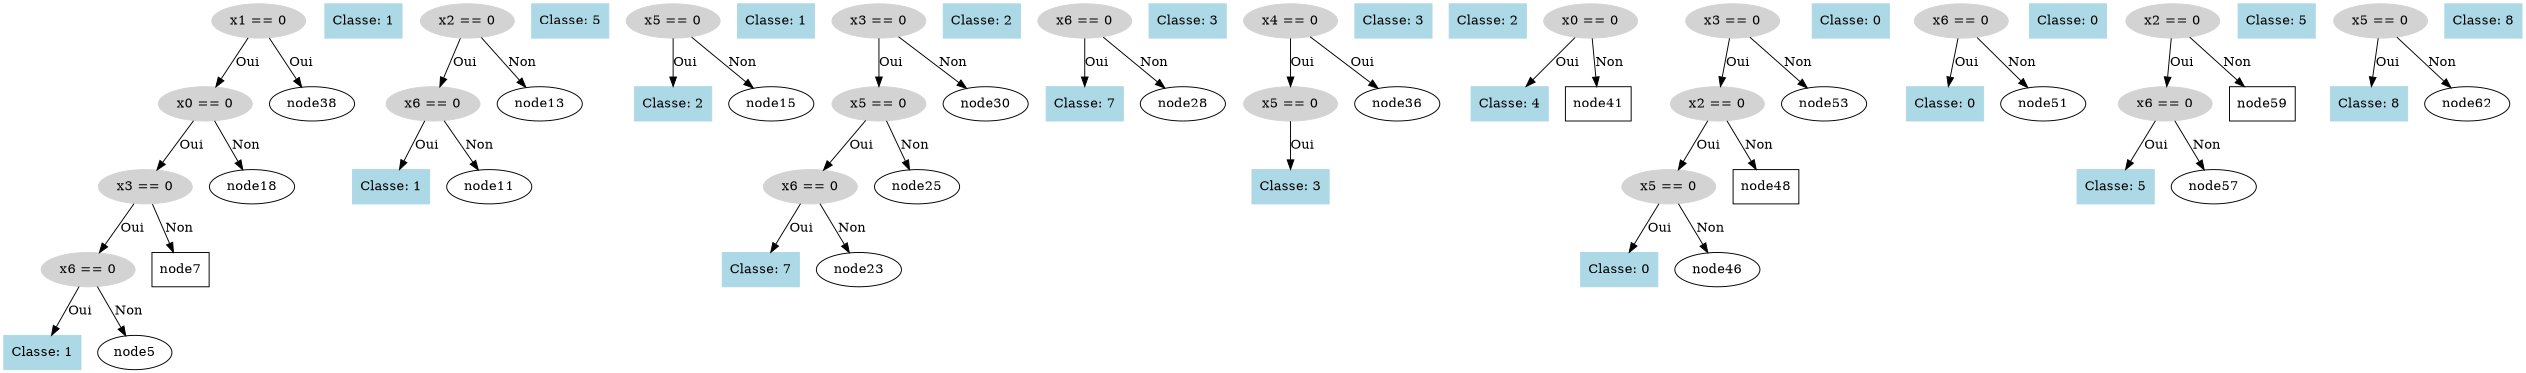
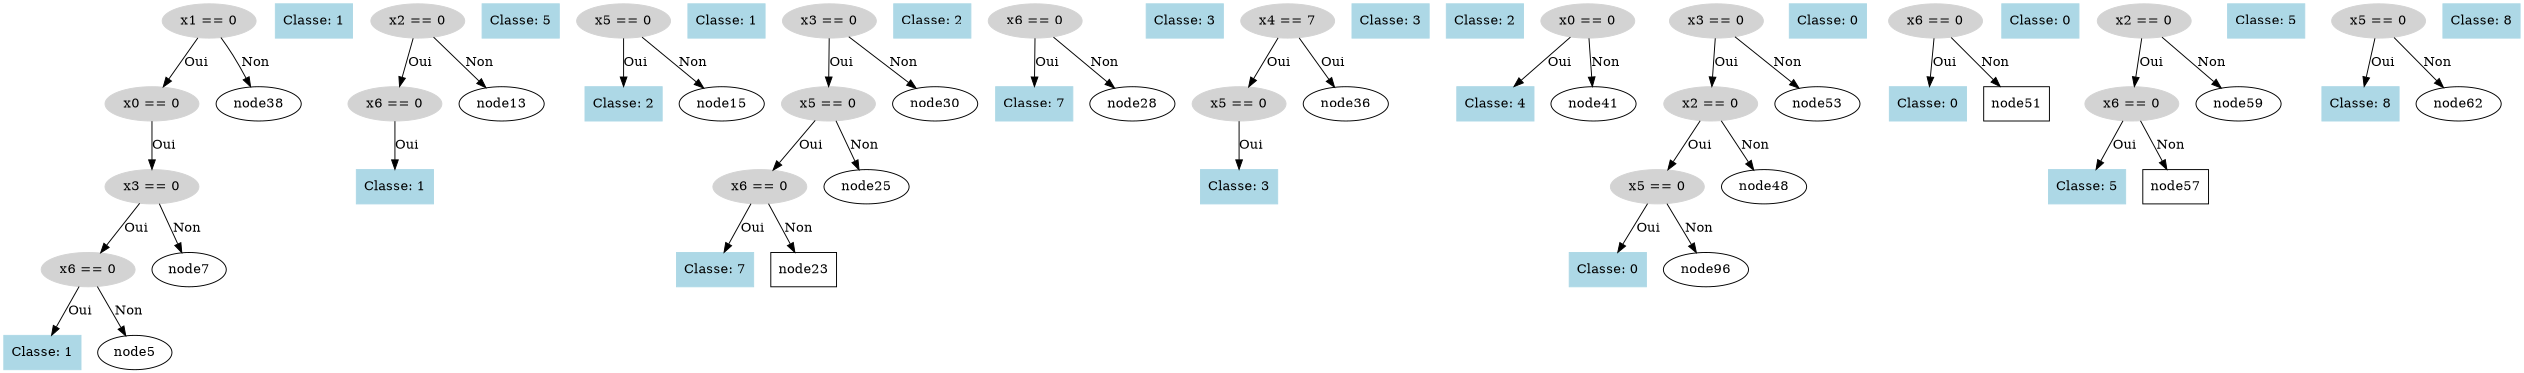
(1291, 21) -> (1288, 21)
(301, 62) -> (256, 62)
(1598, 104) -> (1594, 104)
(2043, 104) -> (2017, 104)
(2262, 104) -> (2239, 104)
(252, 187) -> none
(489, 187) -> none
(1766, 187) -> (1764, 187)
(2214, 187) -> (2176, 187)
(181, 270) -> (189, 270)
(859, 270) -> (804, 270)
(1717, 270) -> (1706, 270)
